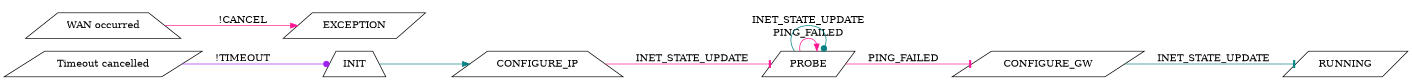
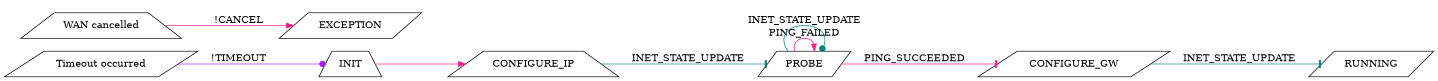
(103, 26) -> (101, 26)
(904, 59) -> (914, 59)
(103, 64) -> (101, 64)
(421, 64) -> (417, 64)
(687, 64) -> (682, 64)
